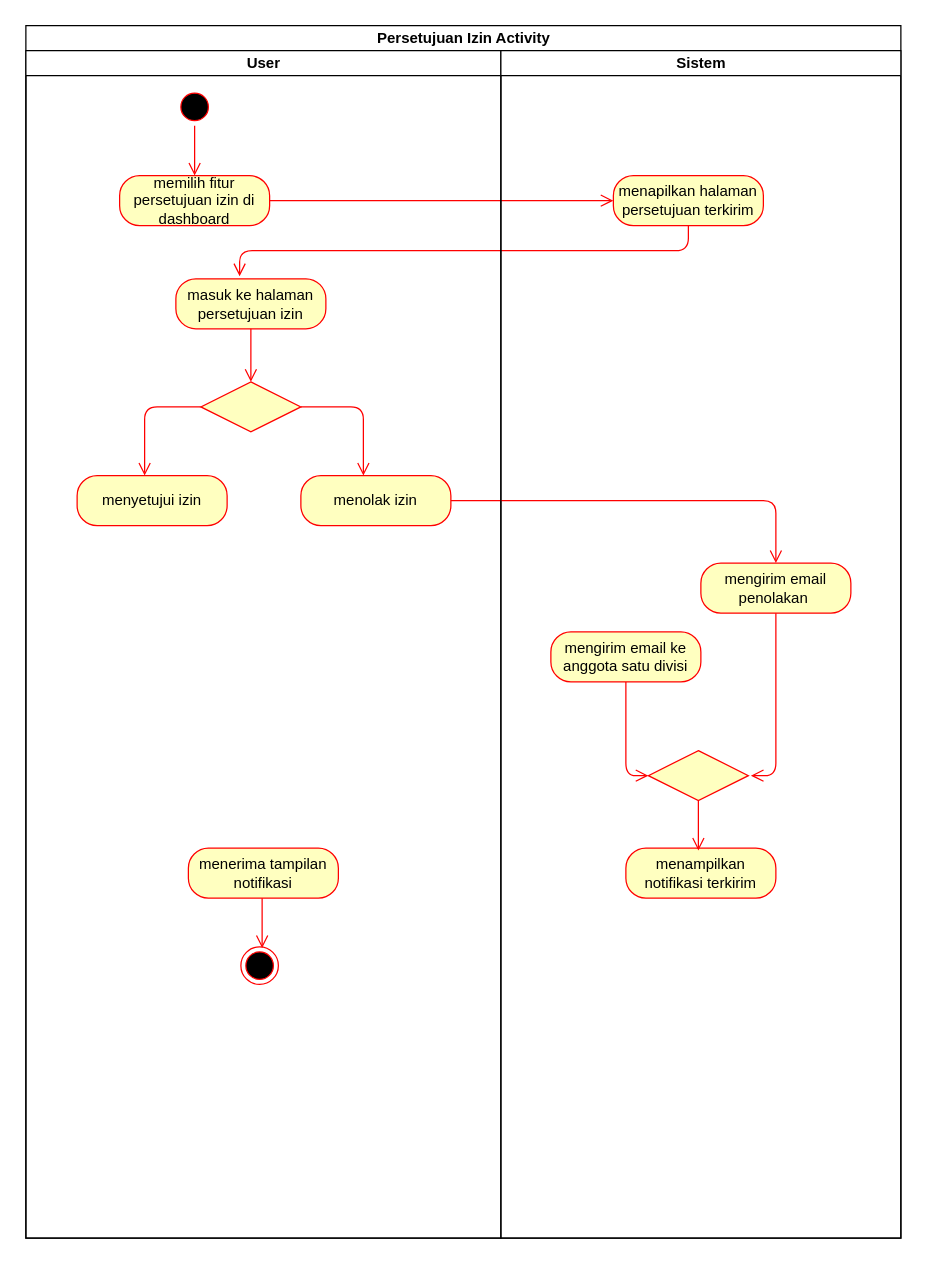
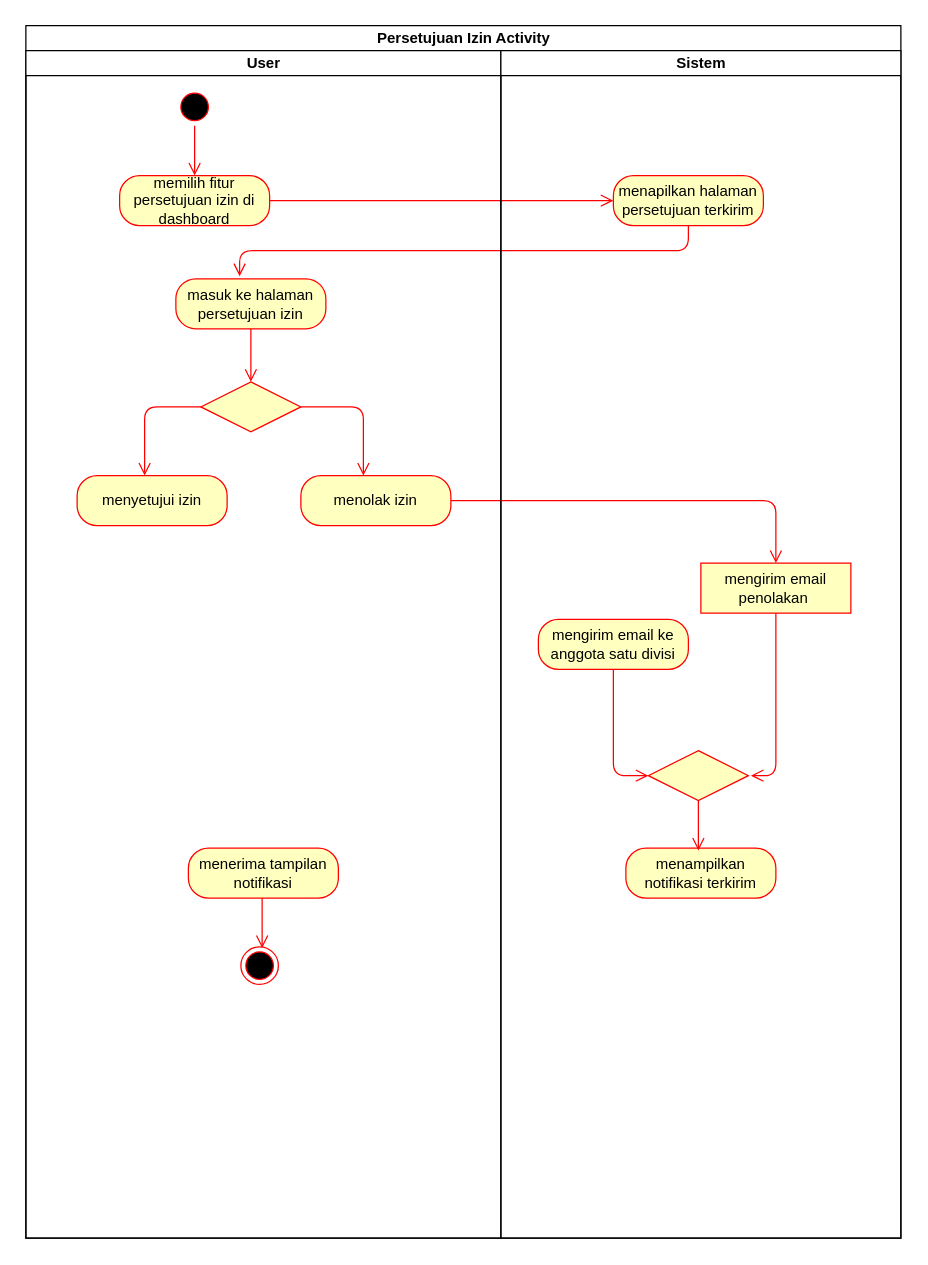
(776, 588) -> (776, 588)
(626, 657) -> (613, 644)
